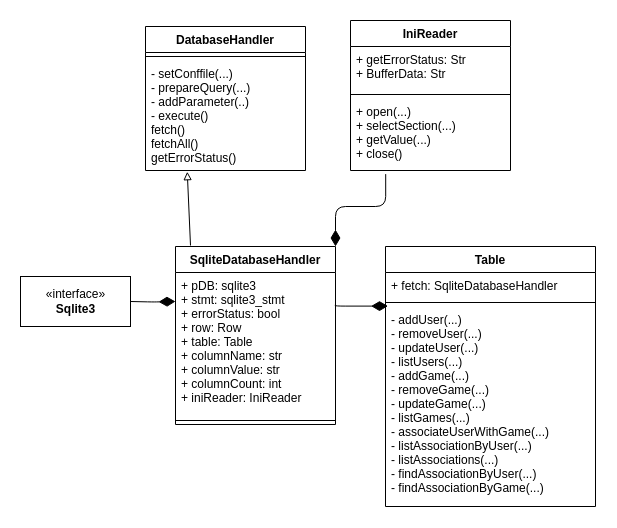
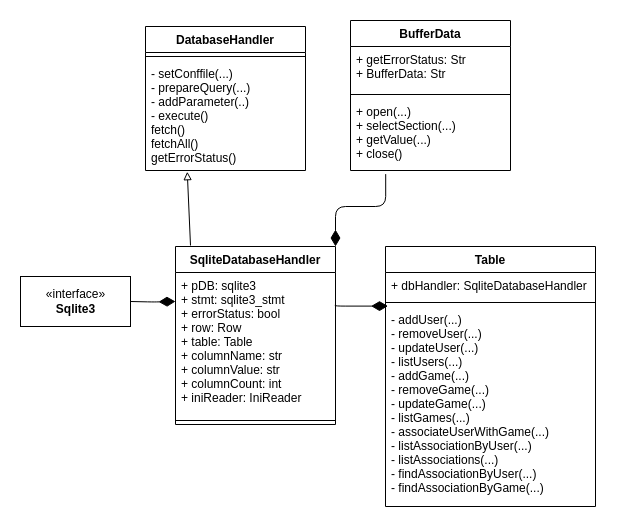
(430, 34) -> (430, 34)
(482, 286) -> (494, 286)
